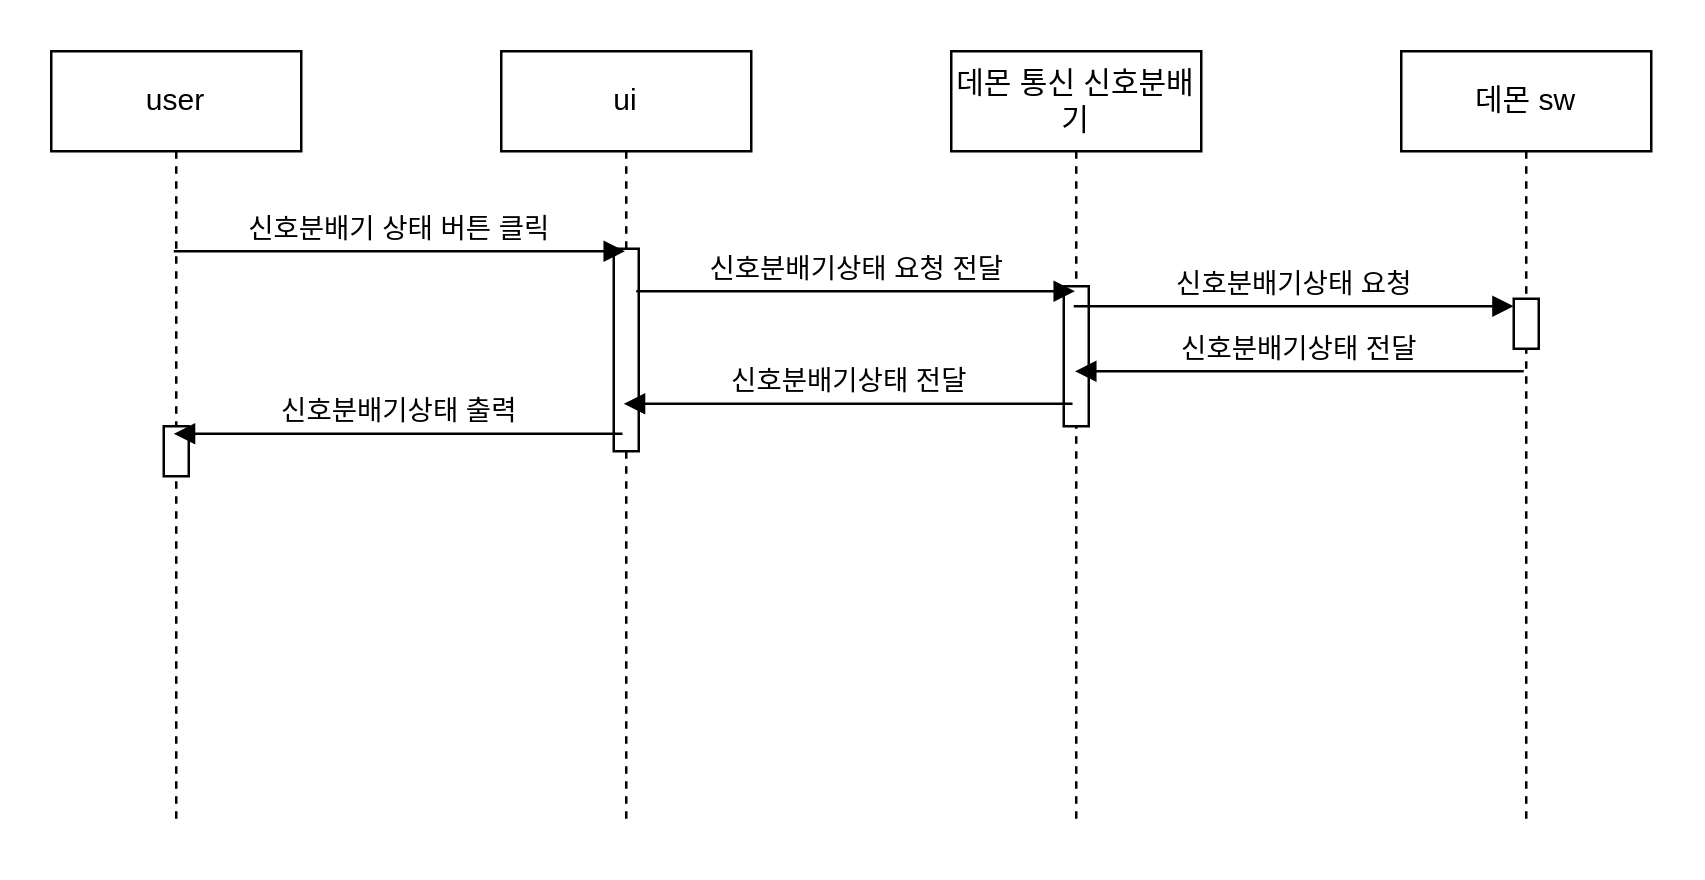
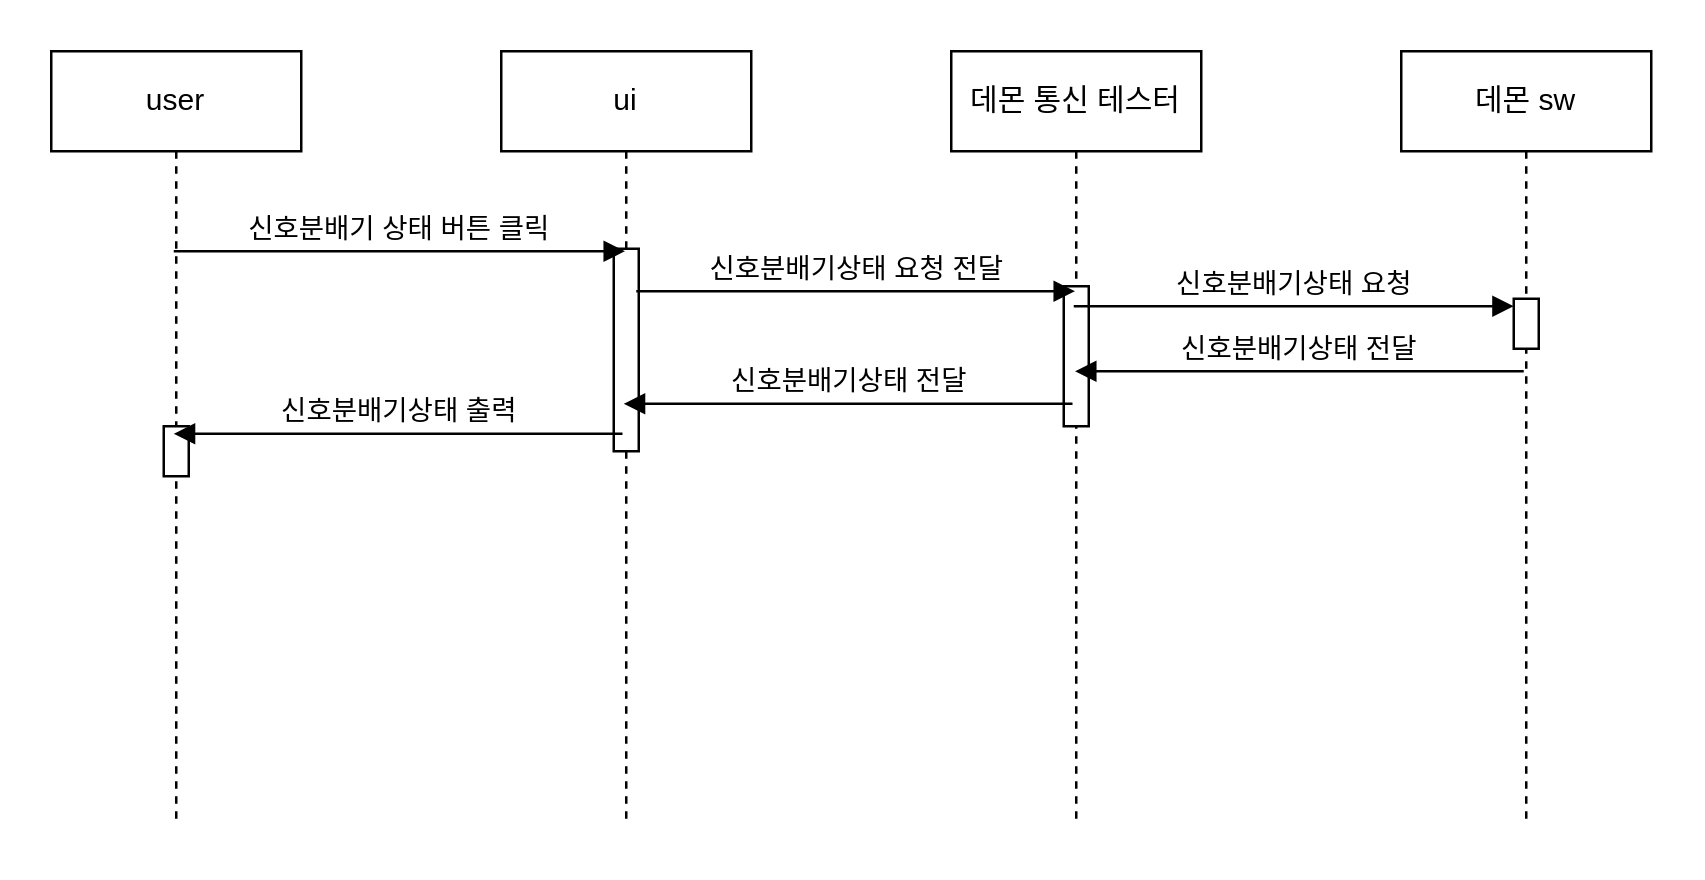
(1076, 101) -> (1076, 101)
